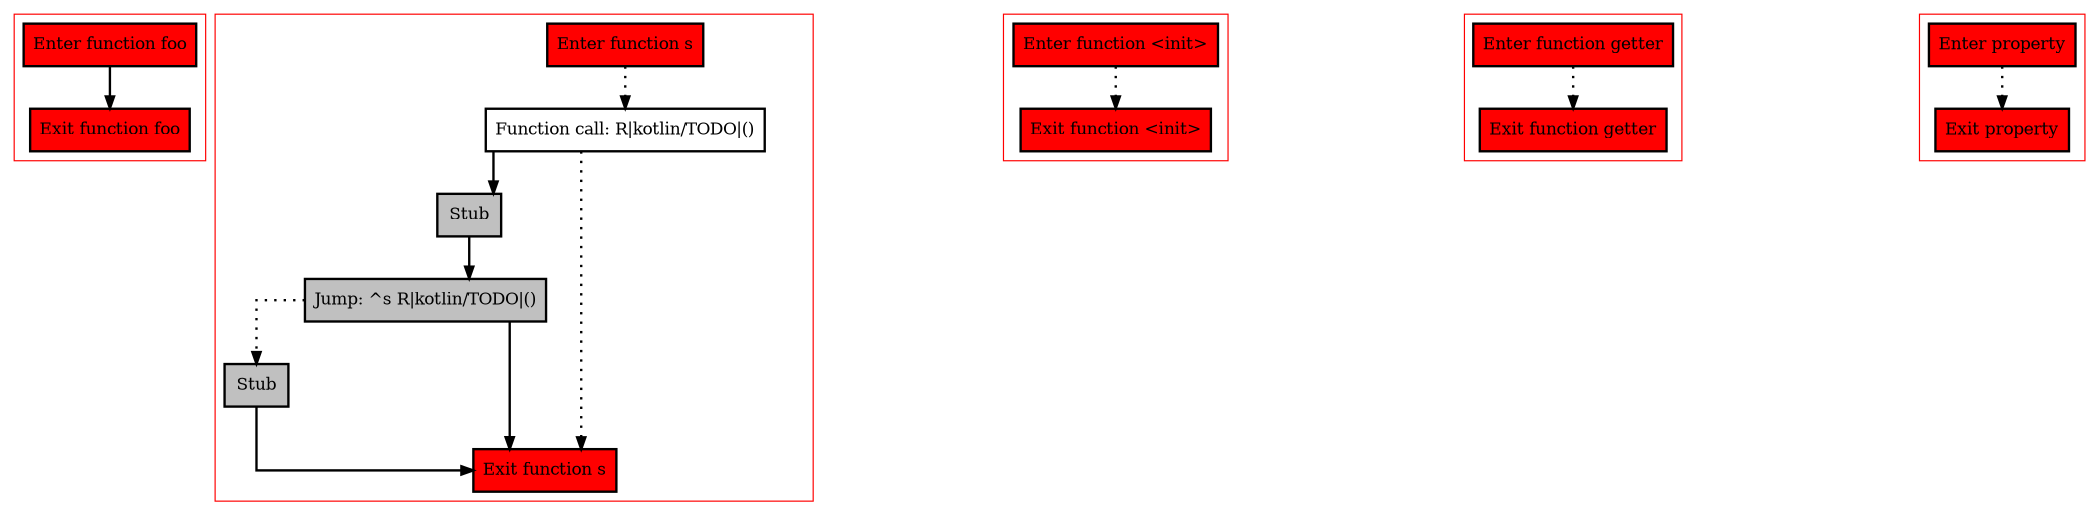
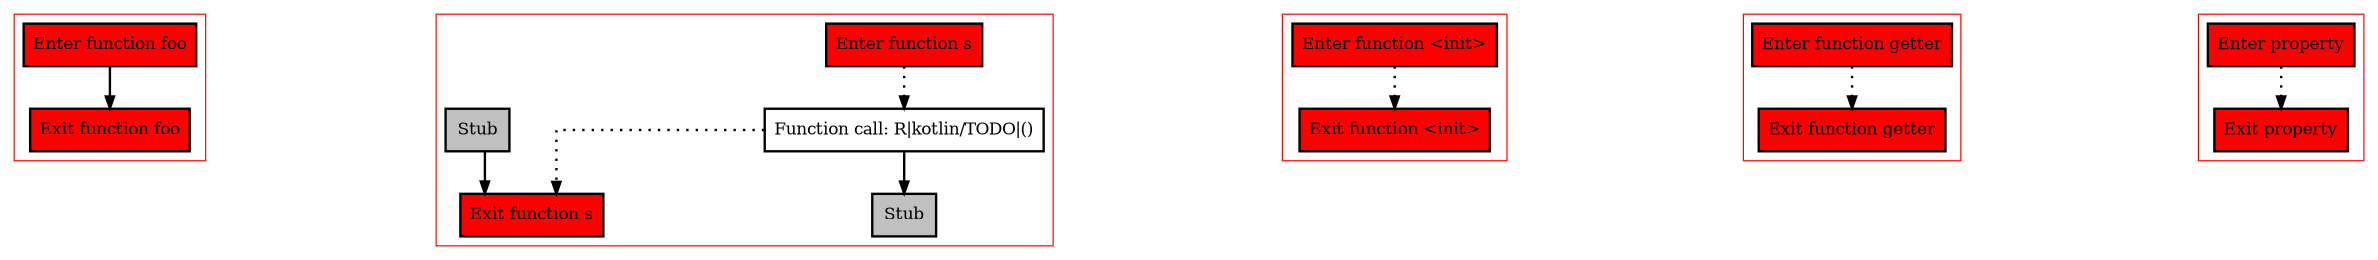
(426, 300) -> none
